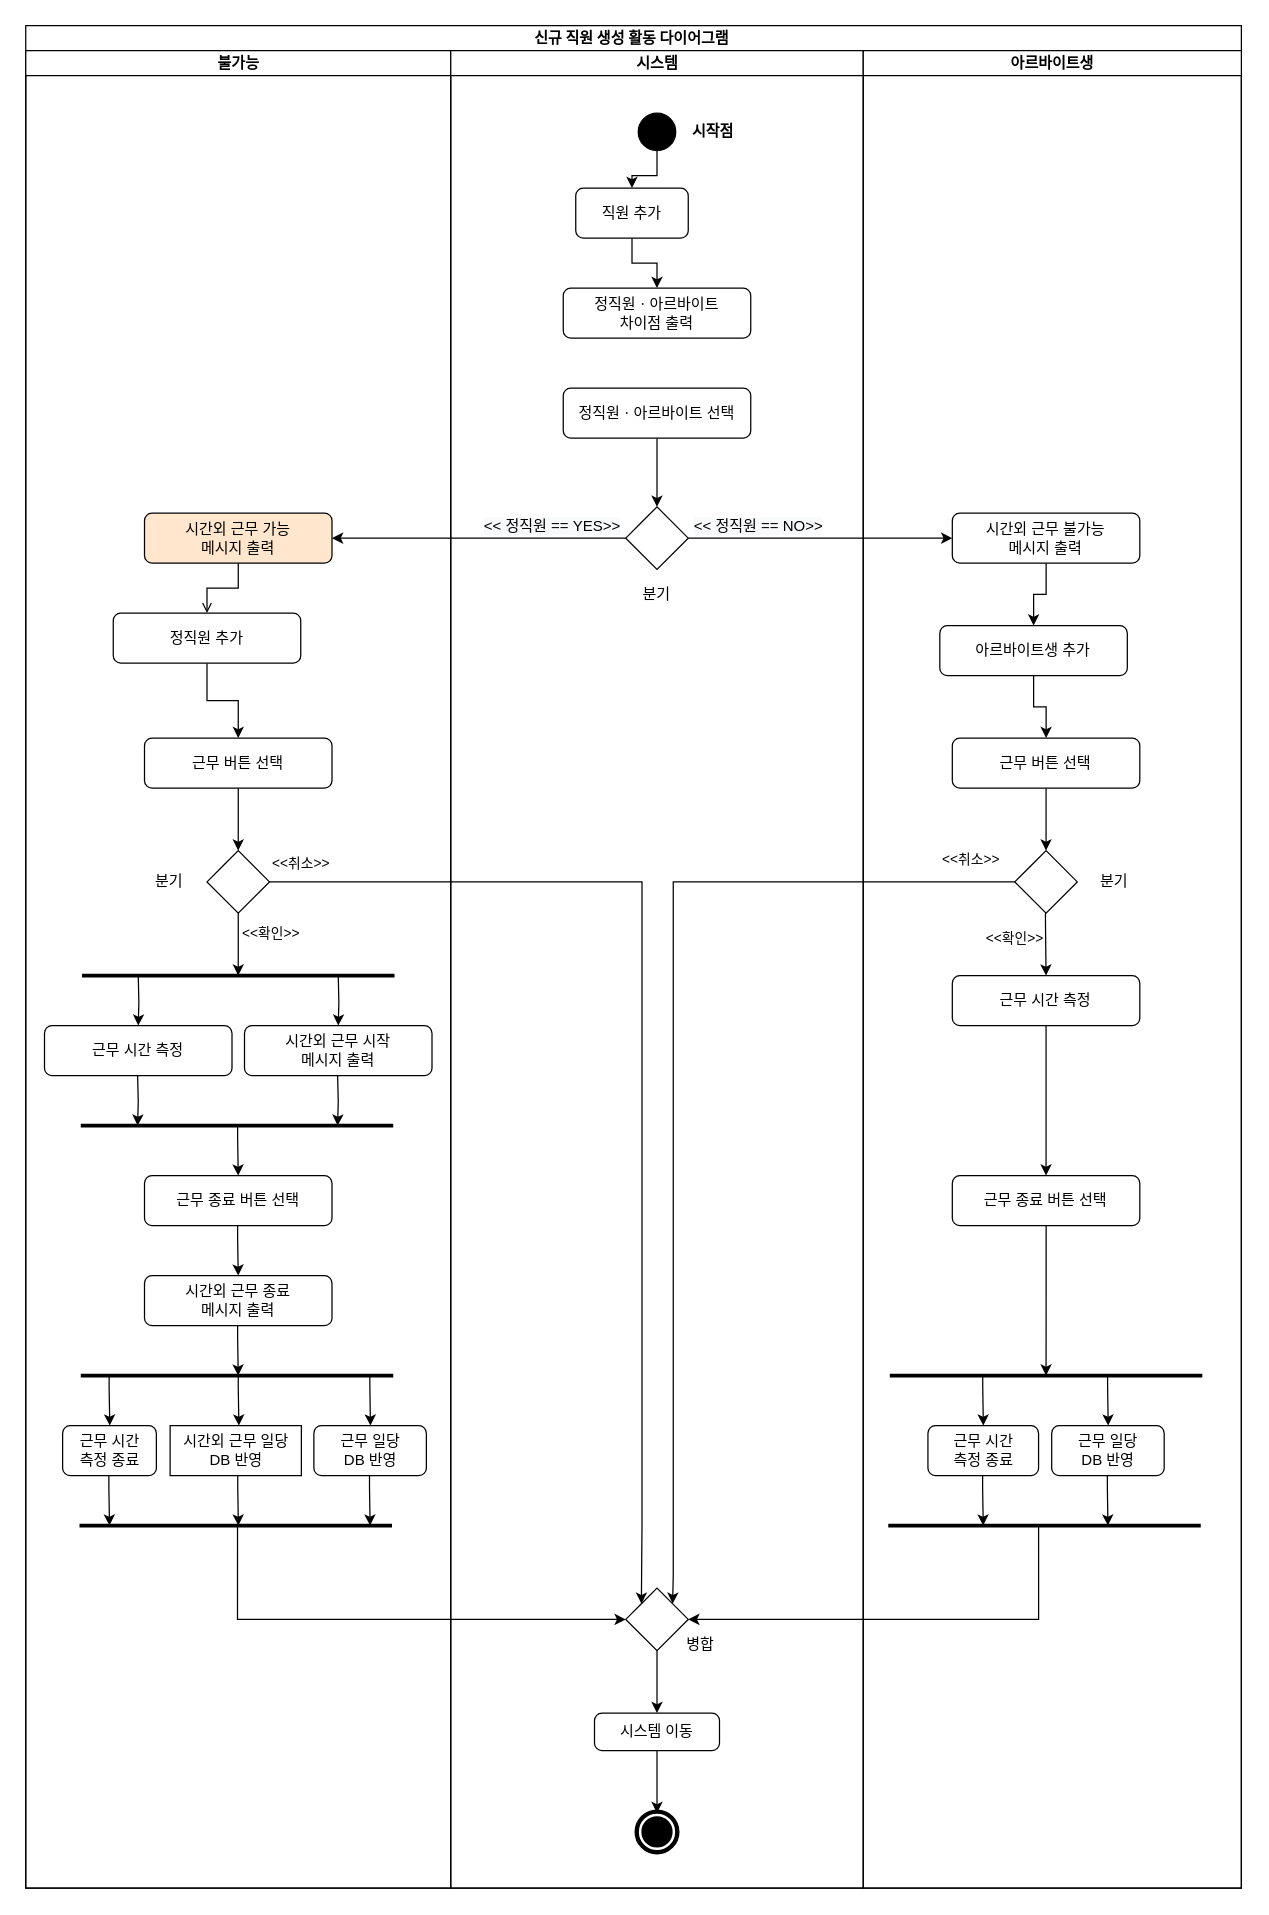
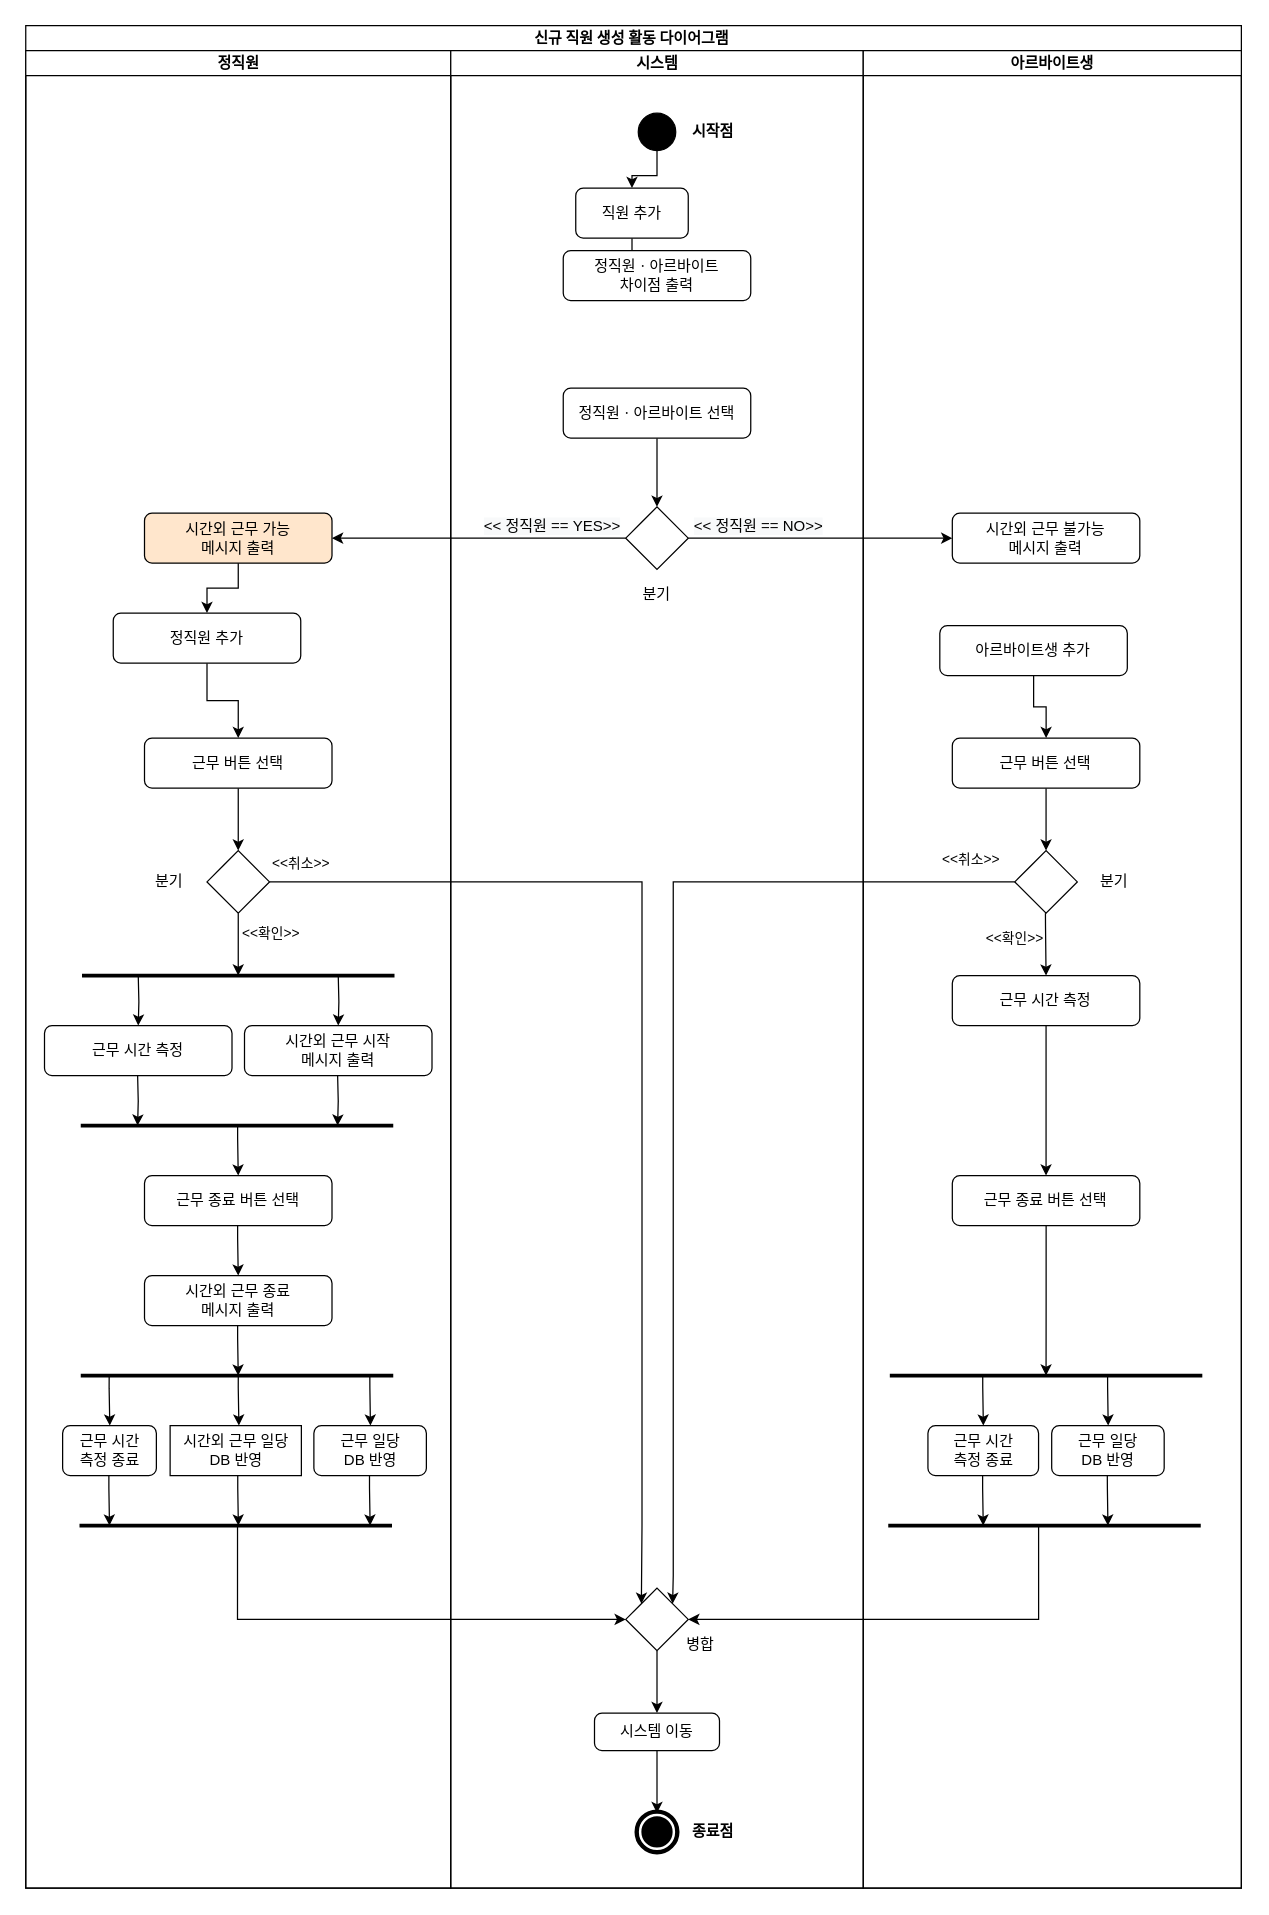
(239, 63) -> (239, 63)
(657, 313) -> (657, 276)
(1044, 594) -> none
(207, 604) -> (207, 603)
none -> (713, 1832)
